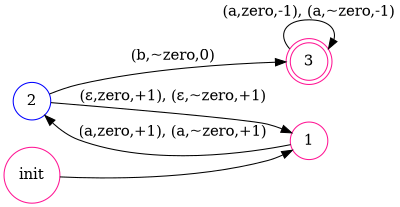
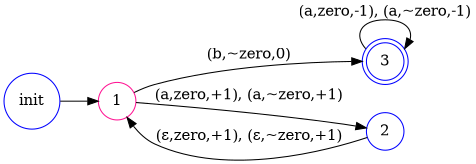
(309, 62) -> (385, 62)
(161, 71) -> (241, 69)
(32, 175) -> (32, 101)
